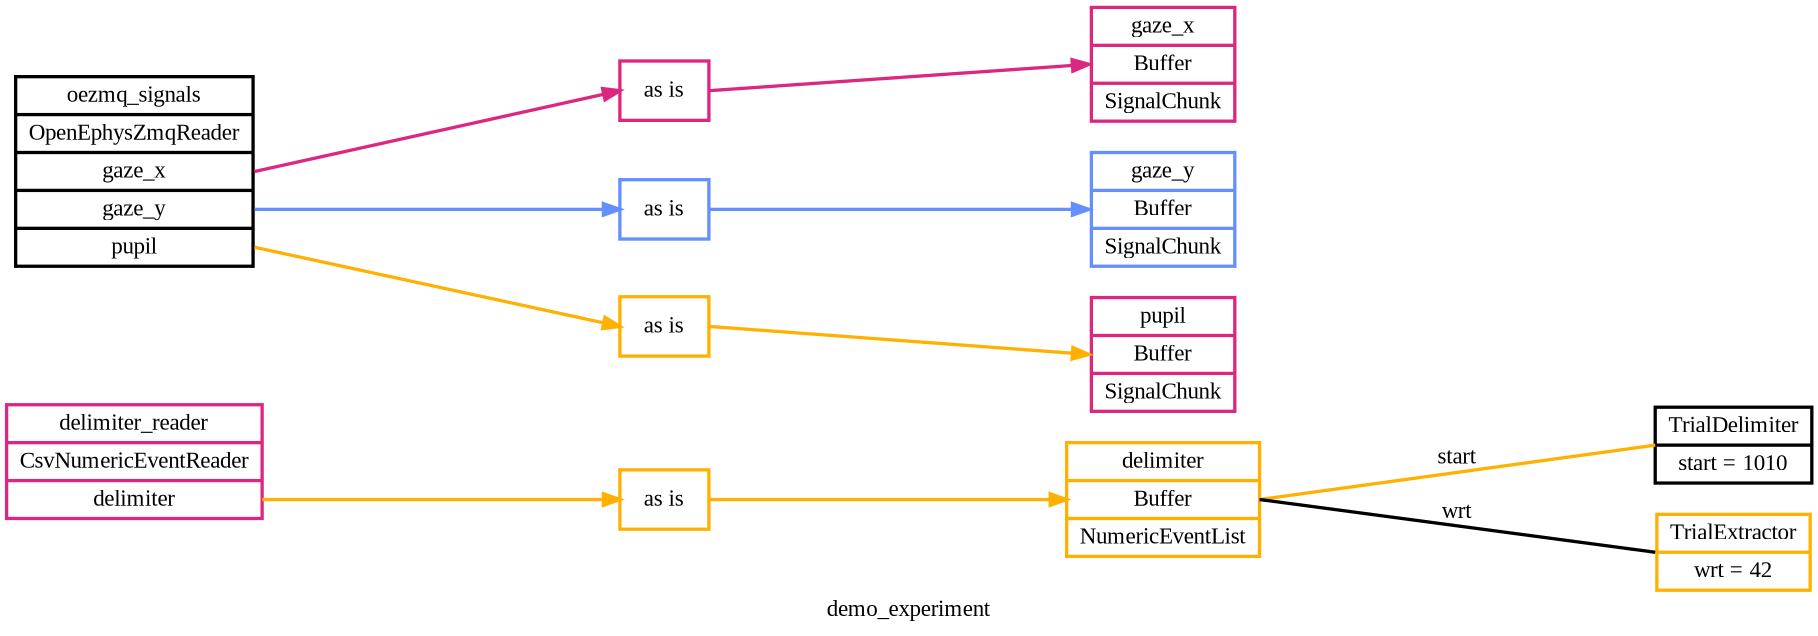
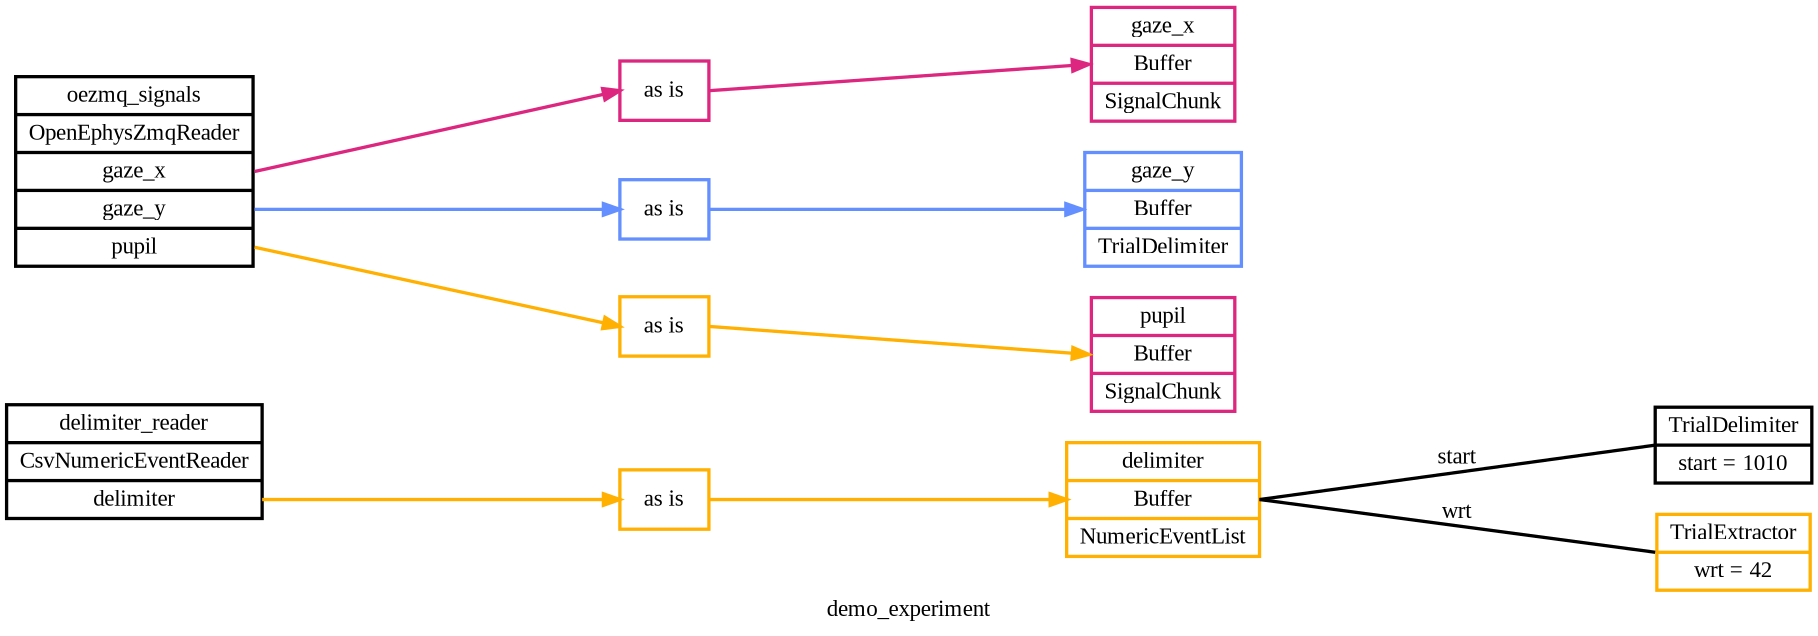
(1163, 246) -> (1163, 246)
(134, 462) -> (134, 462)
(1457, 472) -> (1457, 472)
